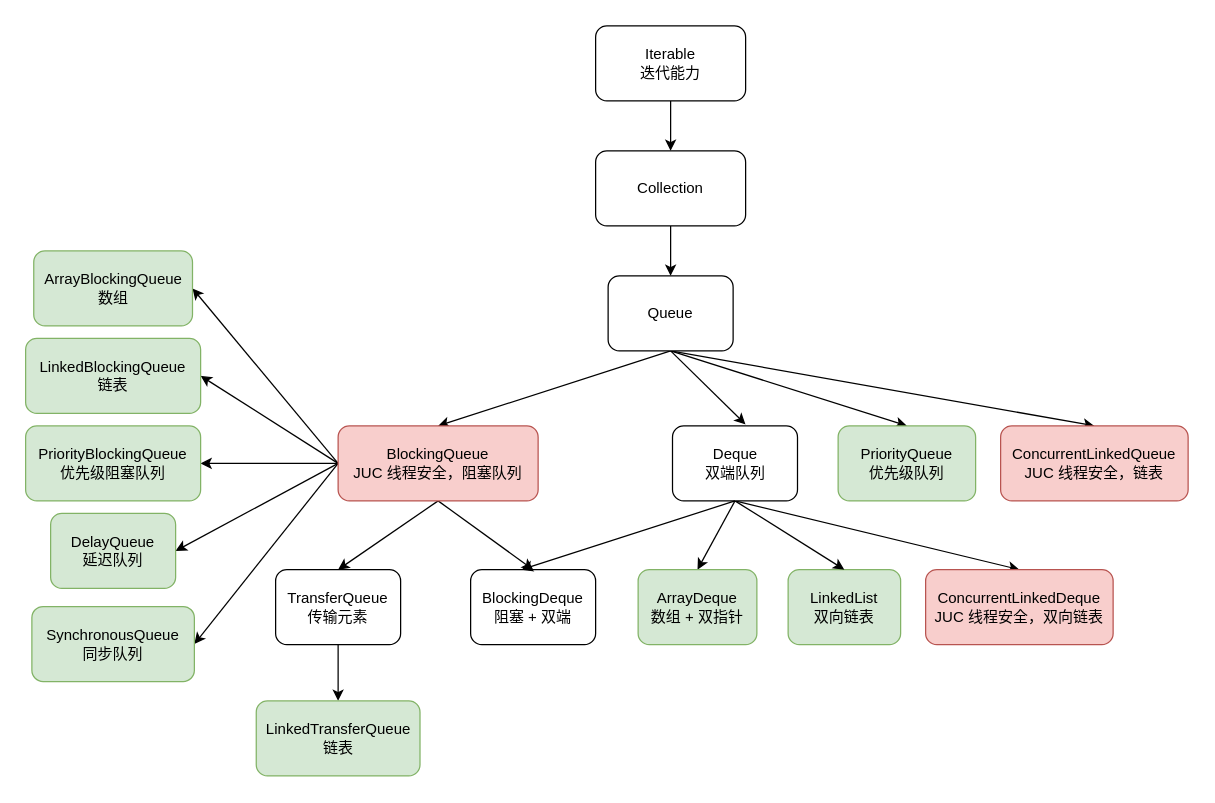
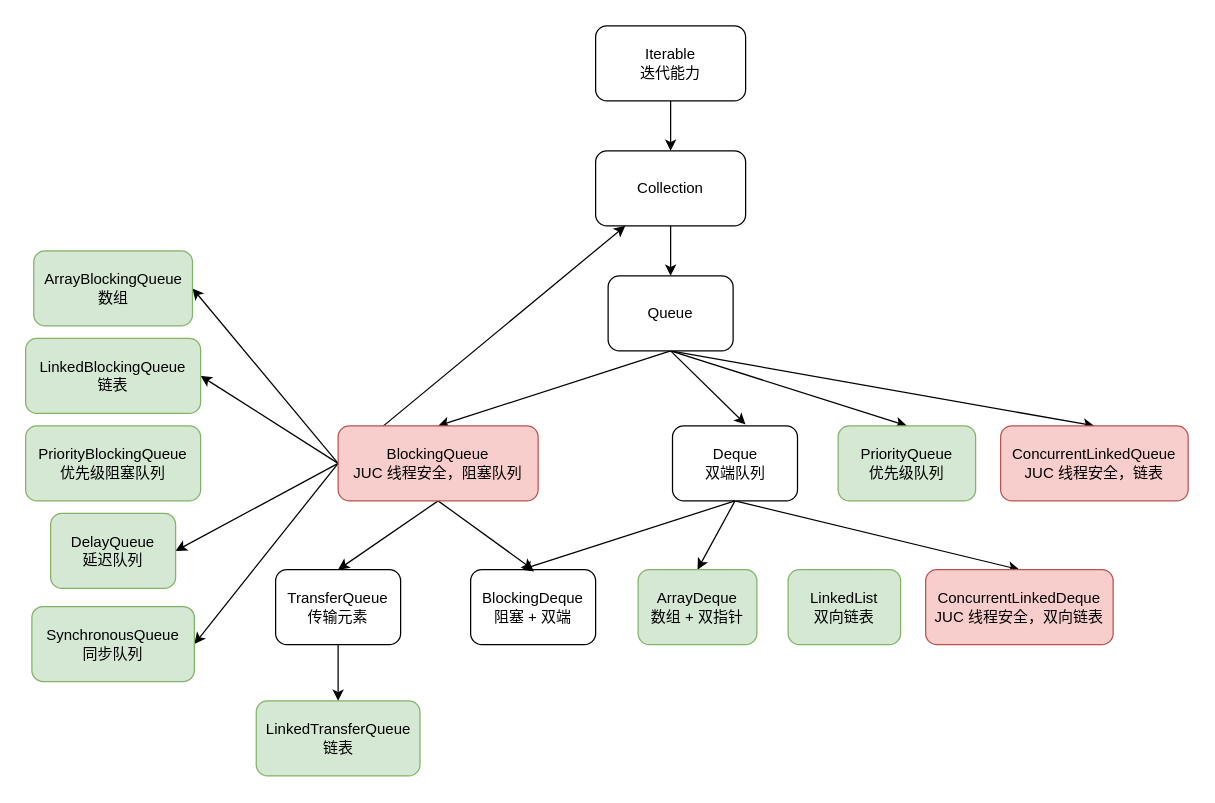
(271, 463) -> (501, 328)
(788, 534) -> none
